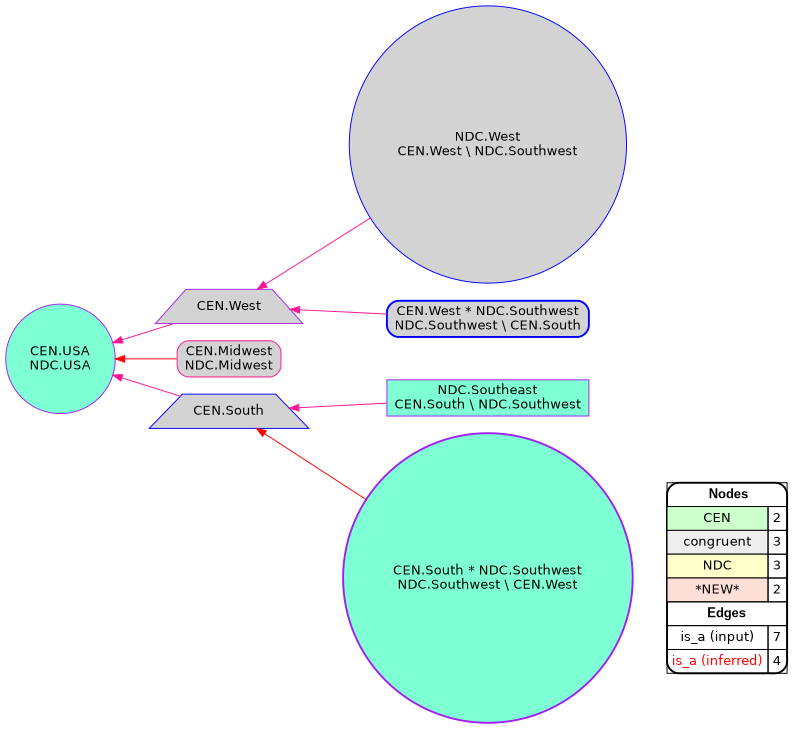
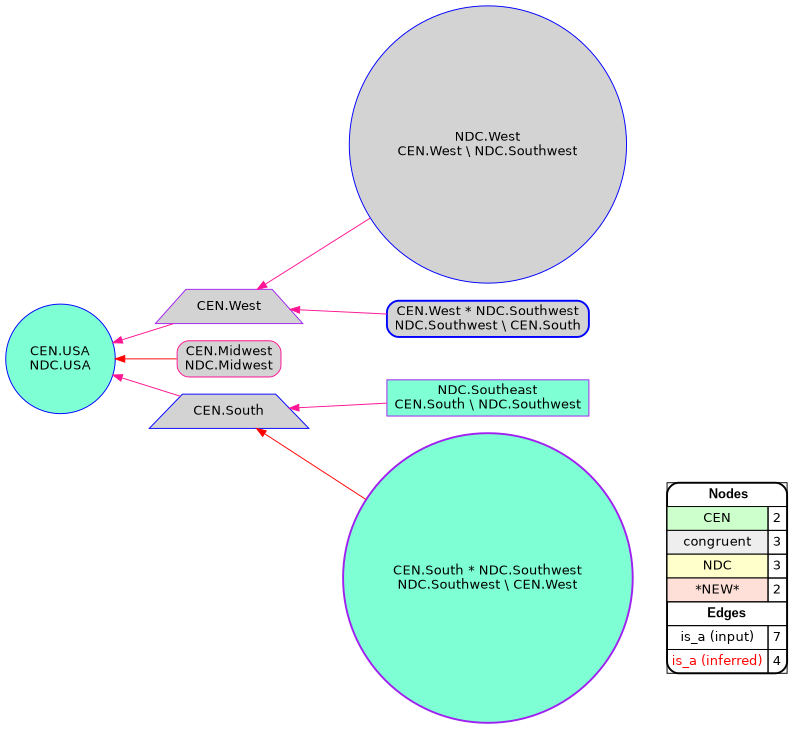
(61, 359) -> (61, 359)
